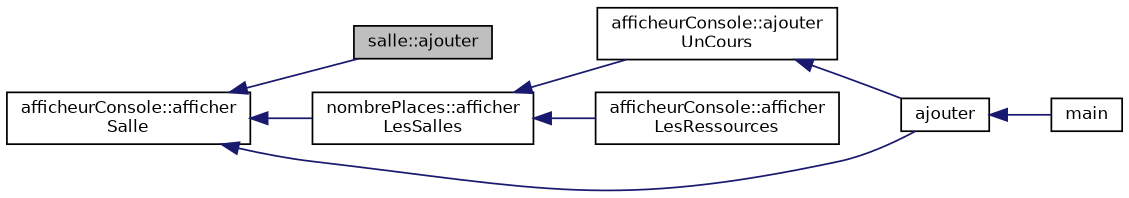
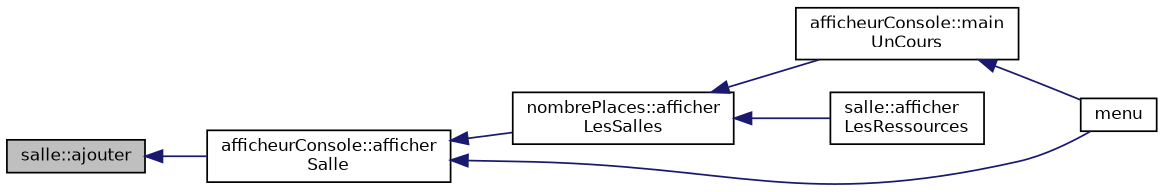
(717, 34) -> (907, 34)
(302, 73) -> (185, 156)
(945, 115) -> (1119, 115)
(1087, 115) -> none
(717, 118) -> (907, 118)
